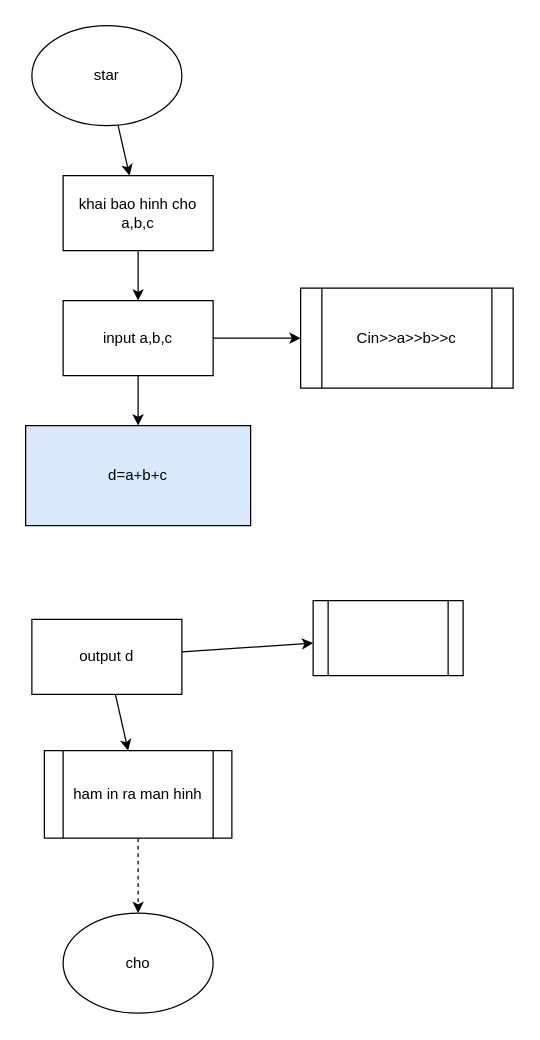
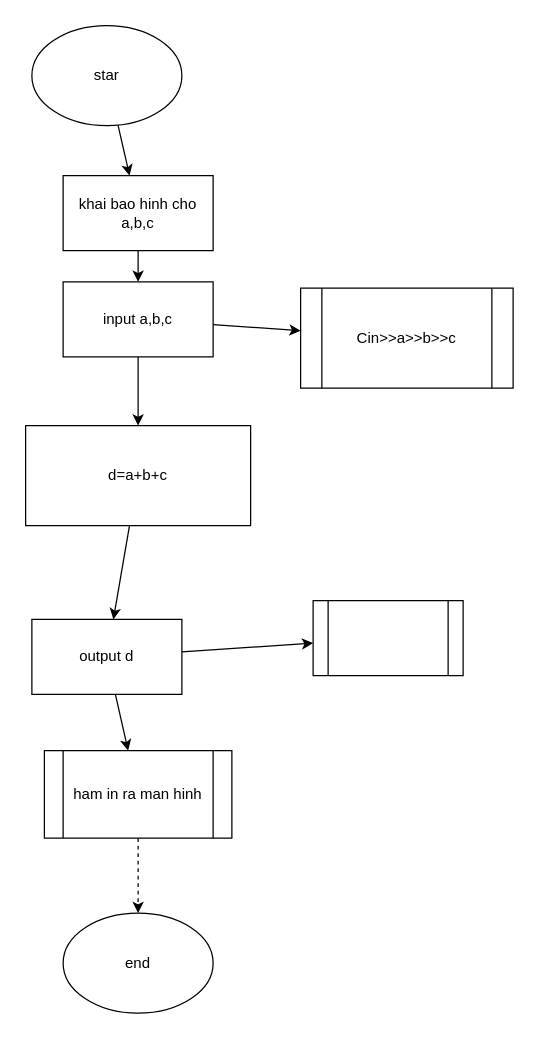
(138, 338) -> (138, 319)
(138, 476) -> (138, 476)
none -> (122, 568)
(138, 963) -> (138, 963)
